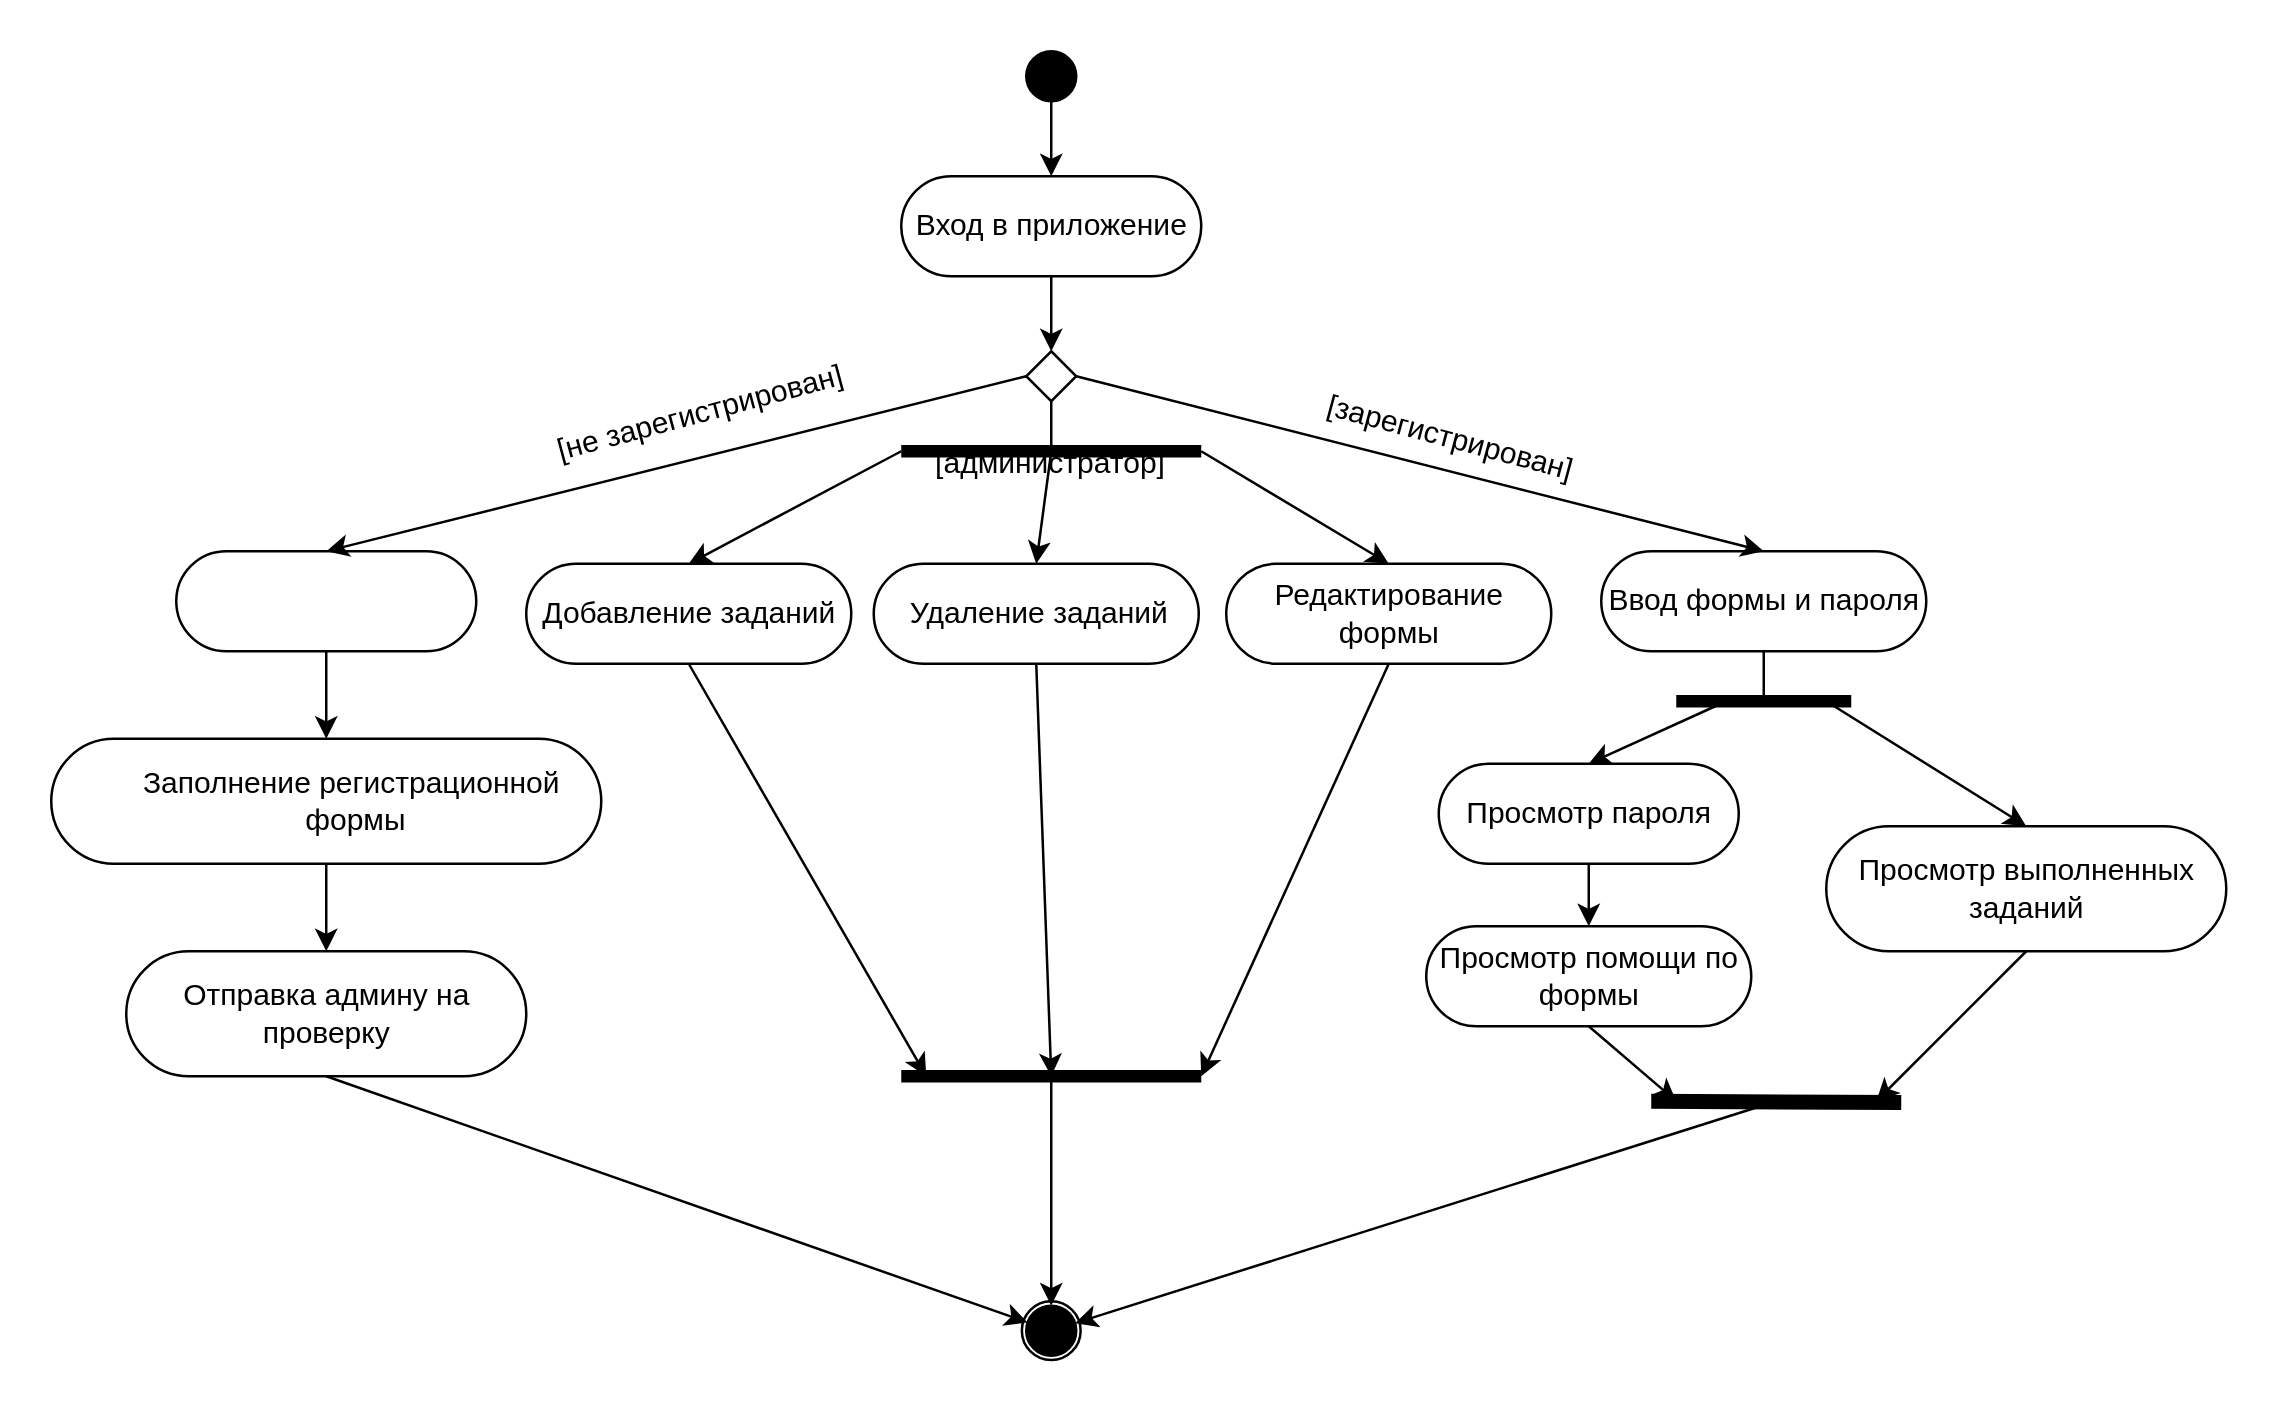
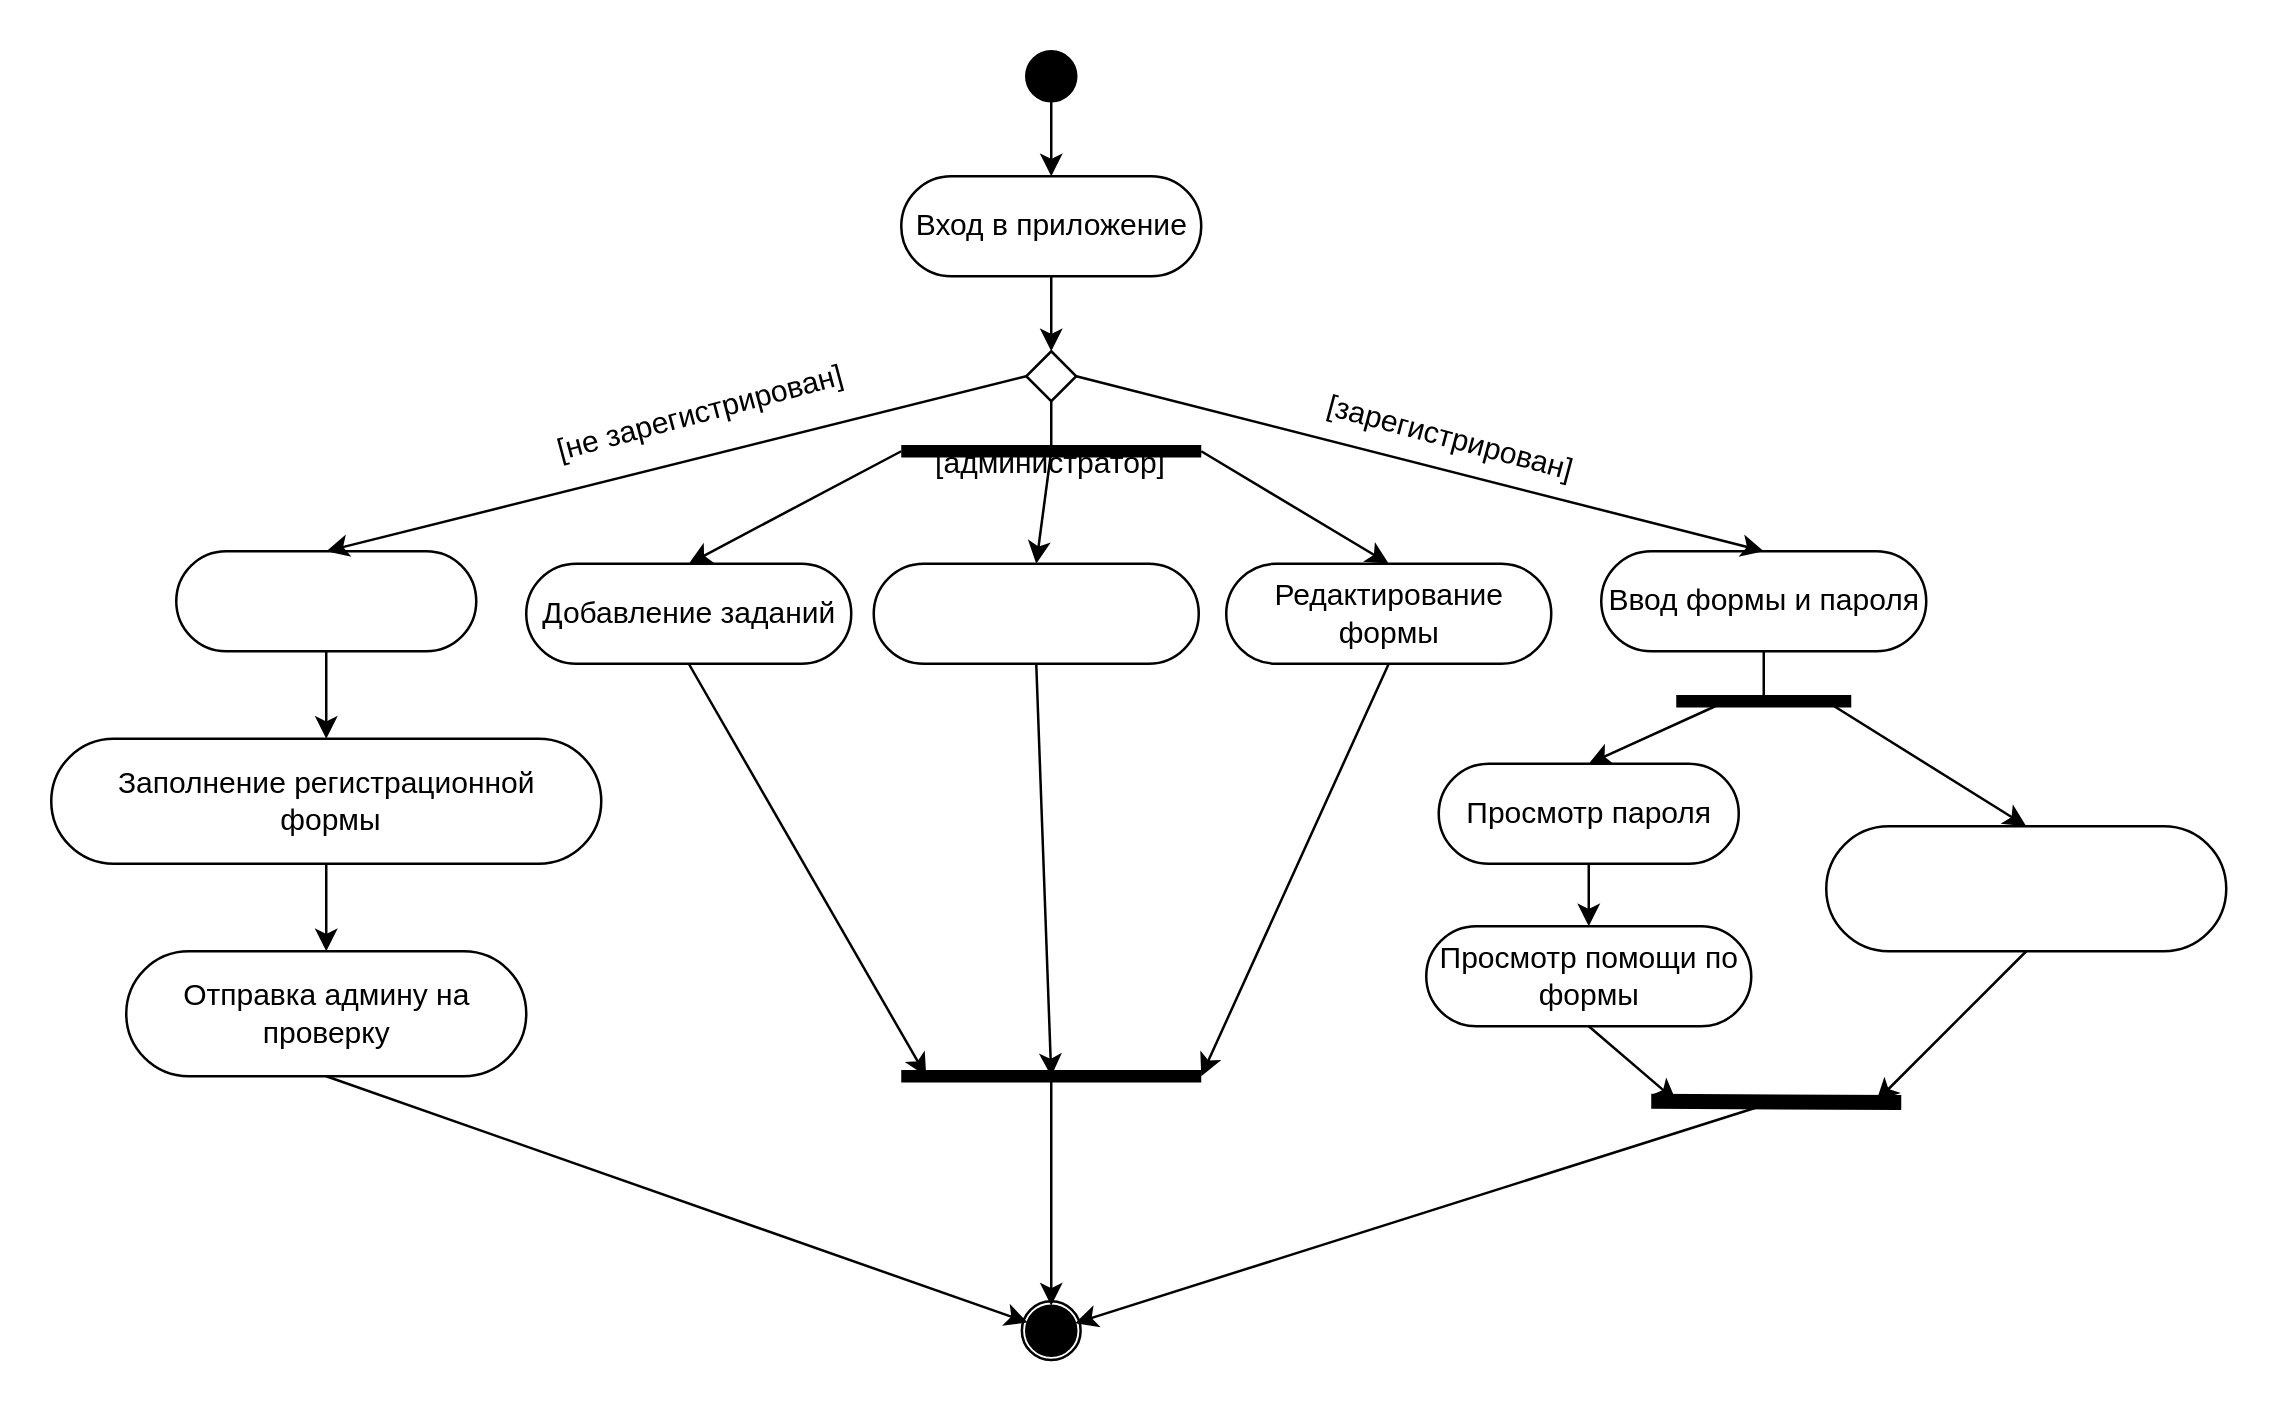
(1039, 614) -> none
(351, 801) -> (326, 801)
(2026, 889) -> none
